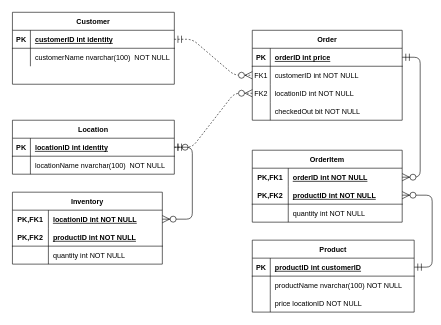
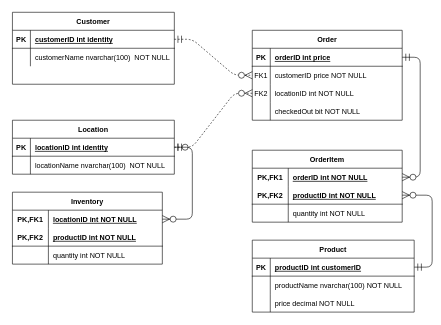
(317, 76) -> (321, 76)
(320, 304) -> (314, 304)
